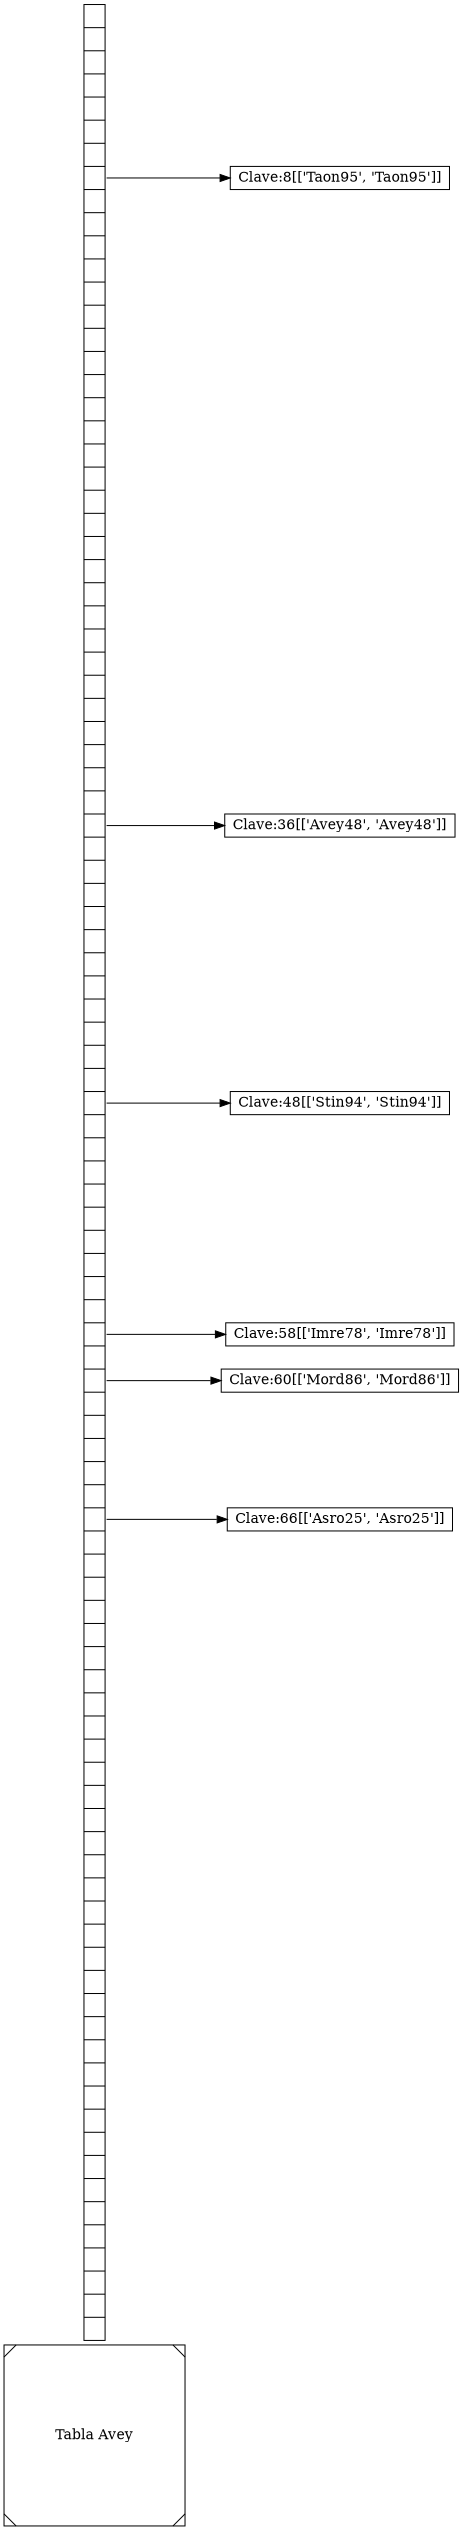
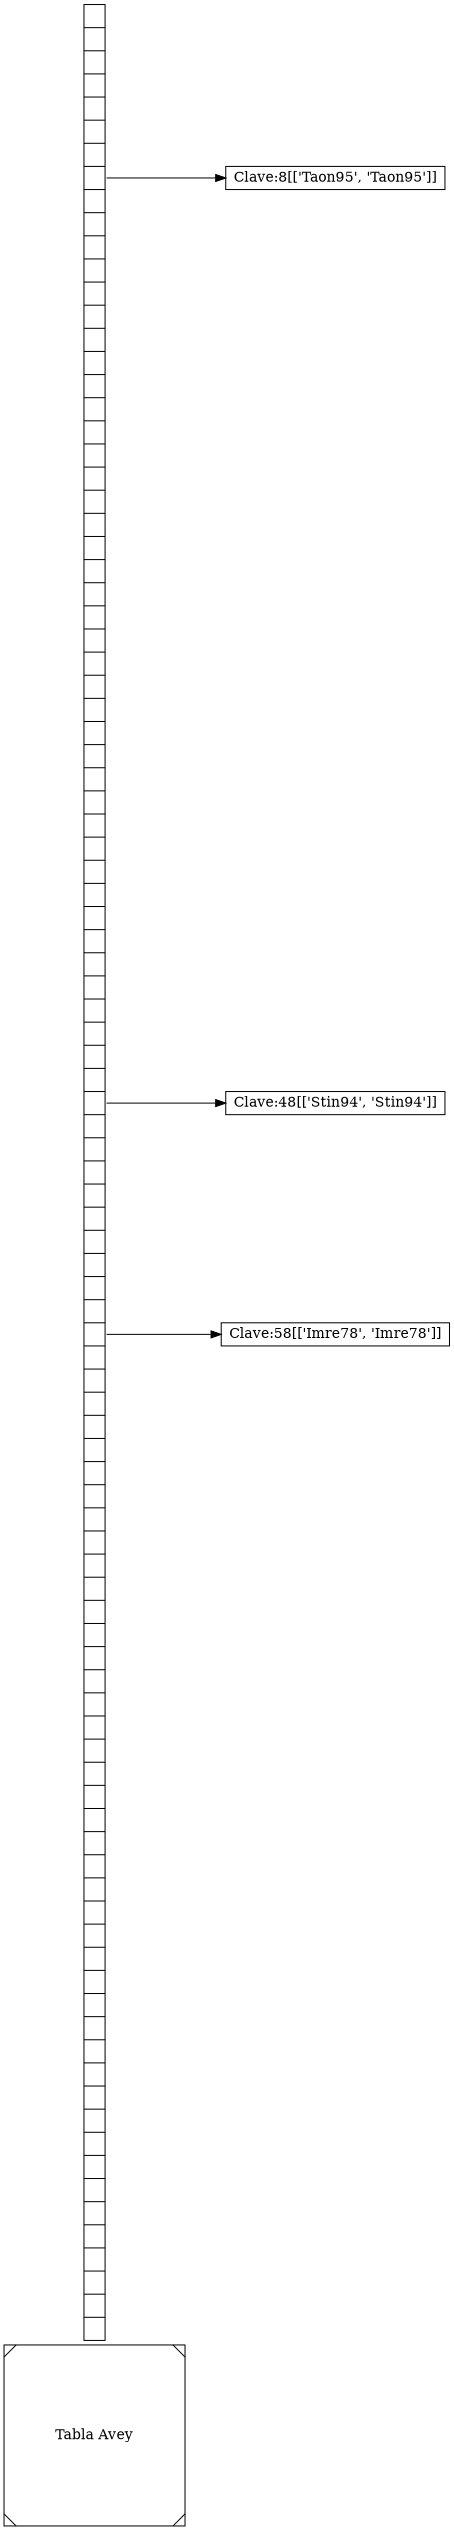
(340, 826) -> none
(340, 1381) -> none
(340, 1519) -> none
